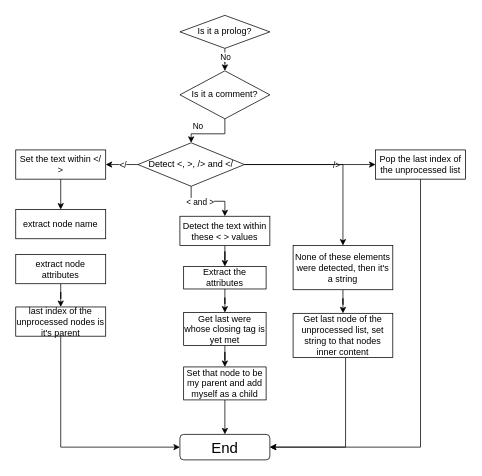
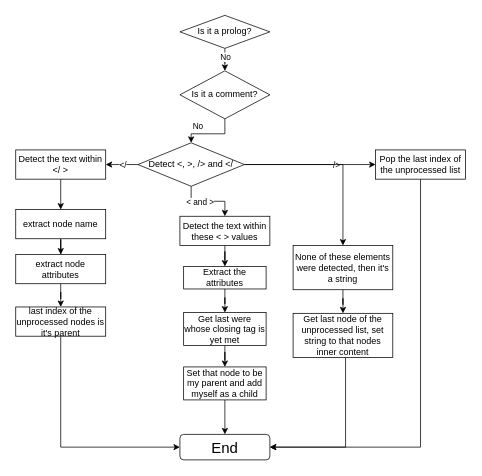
(60, 165) -> (60, 165)
none -> (60, 250)
